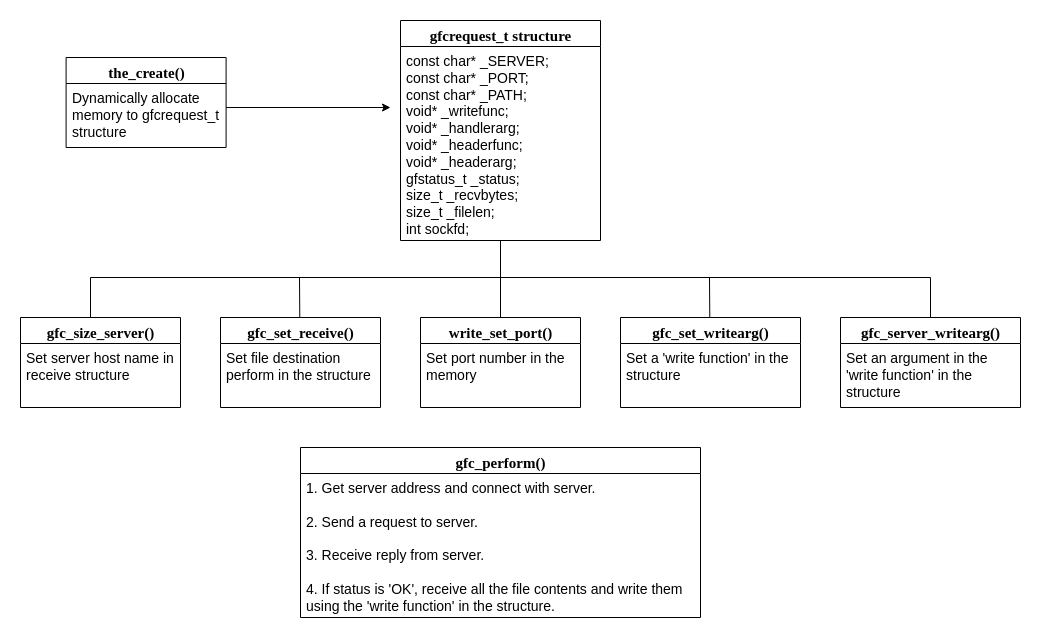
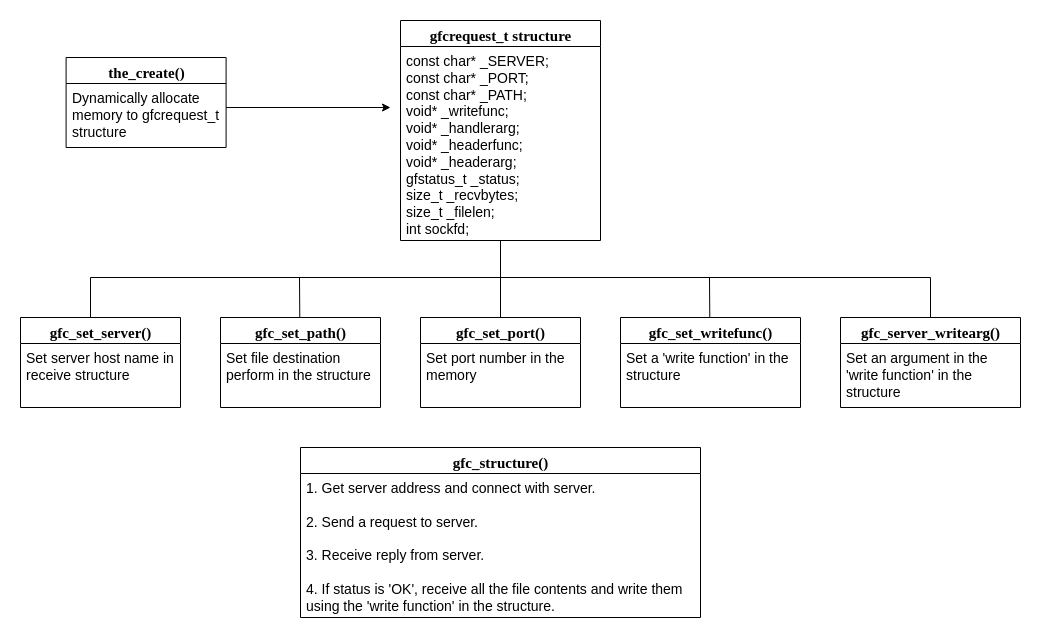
(101, 332) -> (101, 332)
(301, 332) -> (301, 332)
(501, 332) -> (501, 332)
(711, 332) -> (711, 332)
(501, 462) -> (501, 462)
